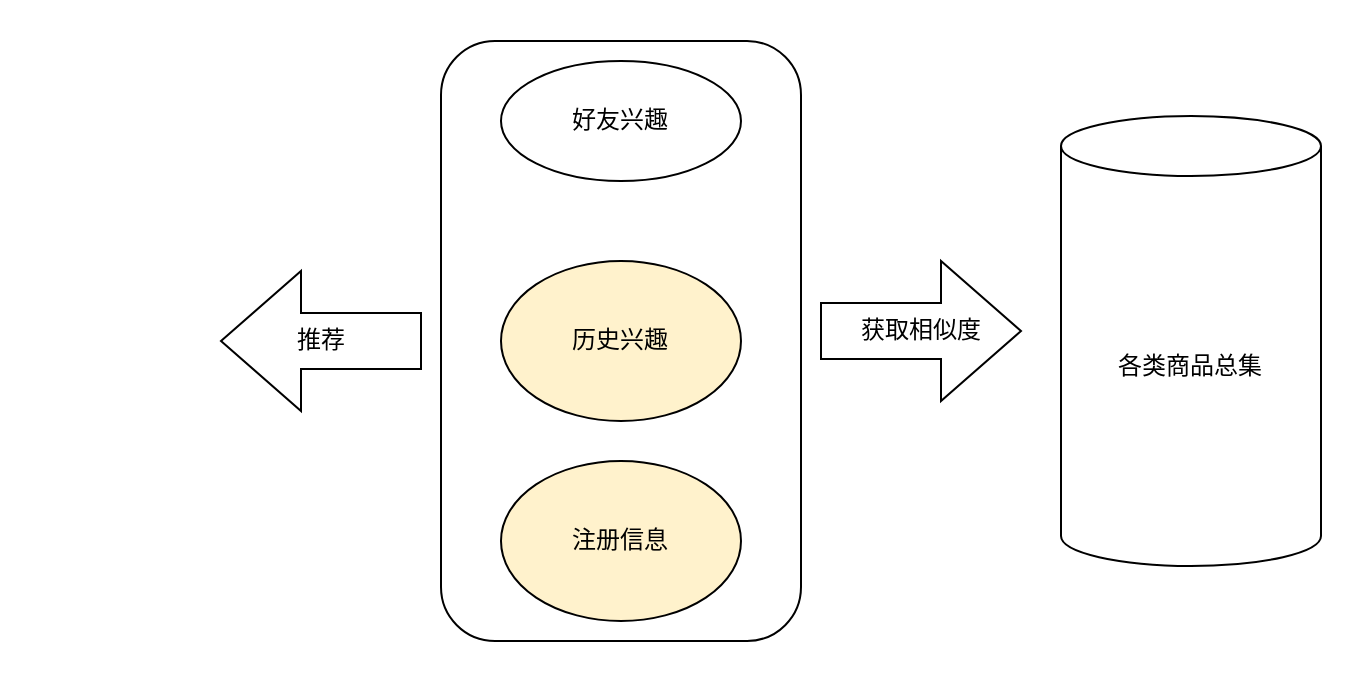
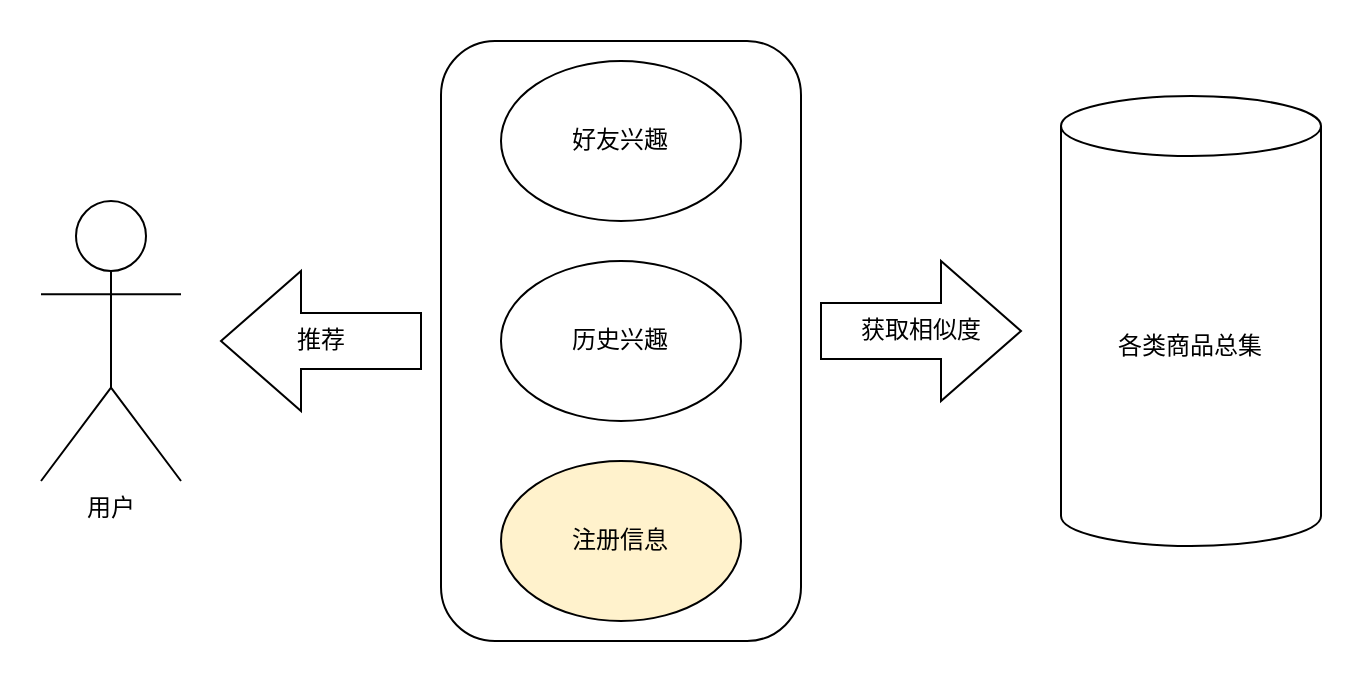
(621, 121) -> (621, 141)
none -> (111, 341)
(621, 341) -> (621, 341)
(1191, 341) -> (1191, 321)
